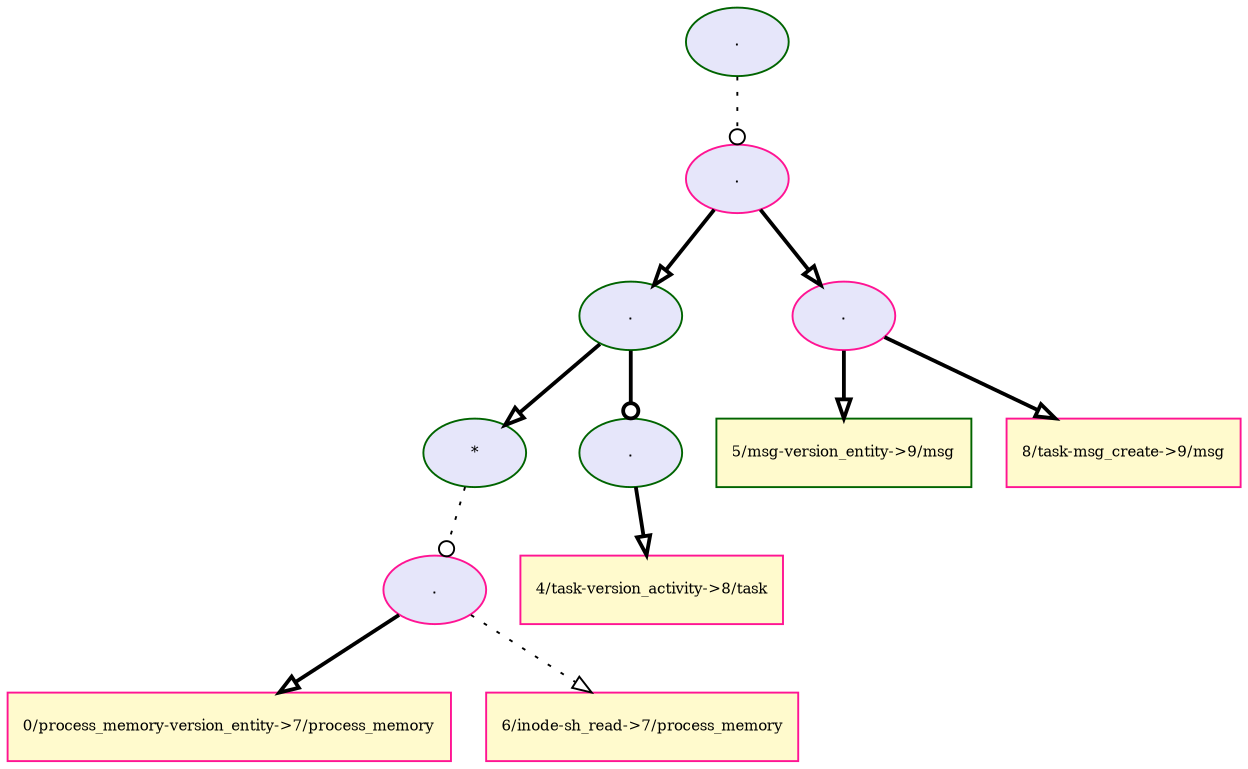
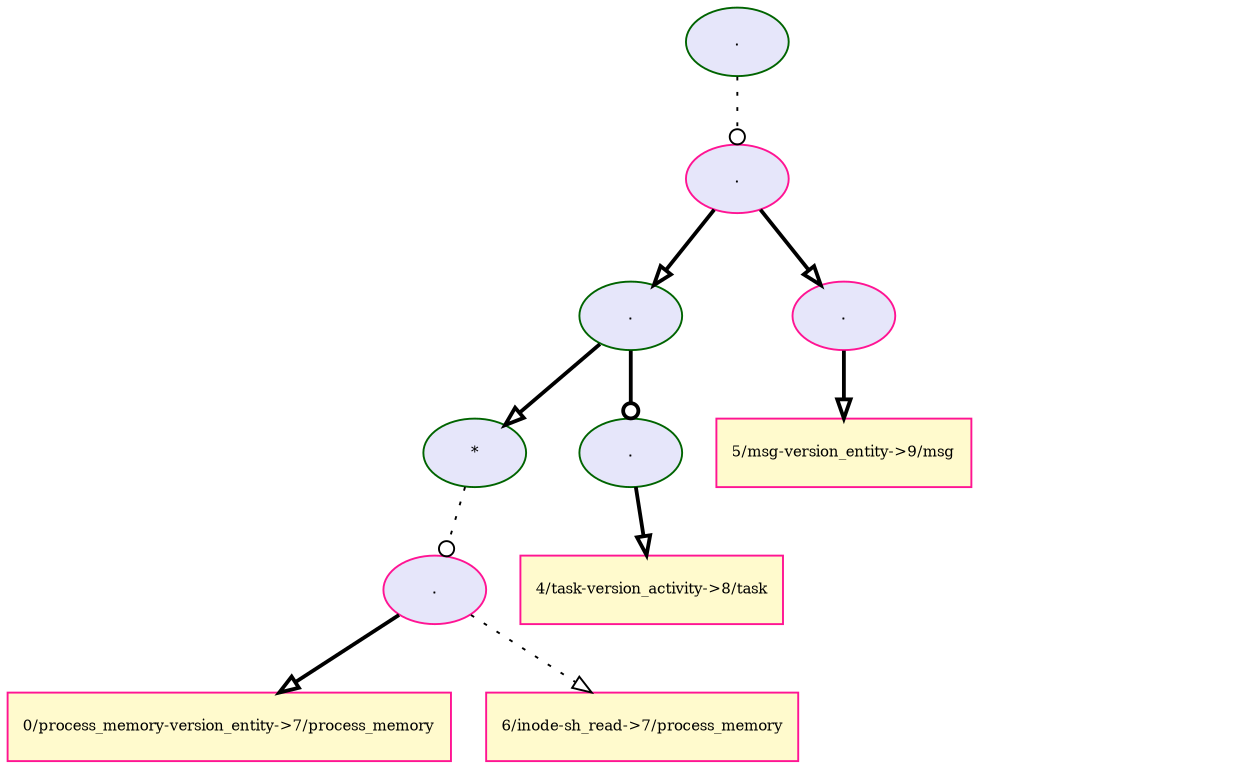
(844, 453) -> (844, 453)
(1124, 453) -> none
